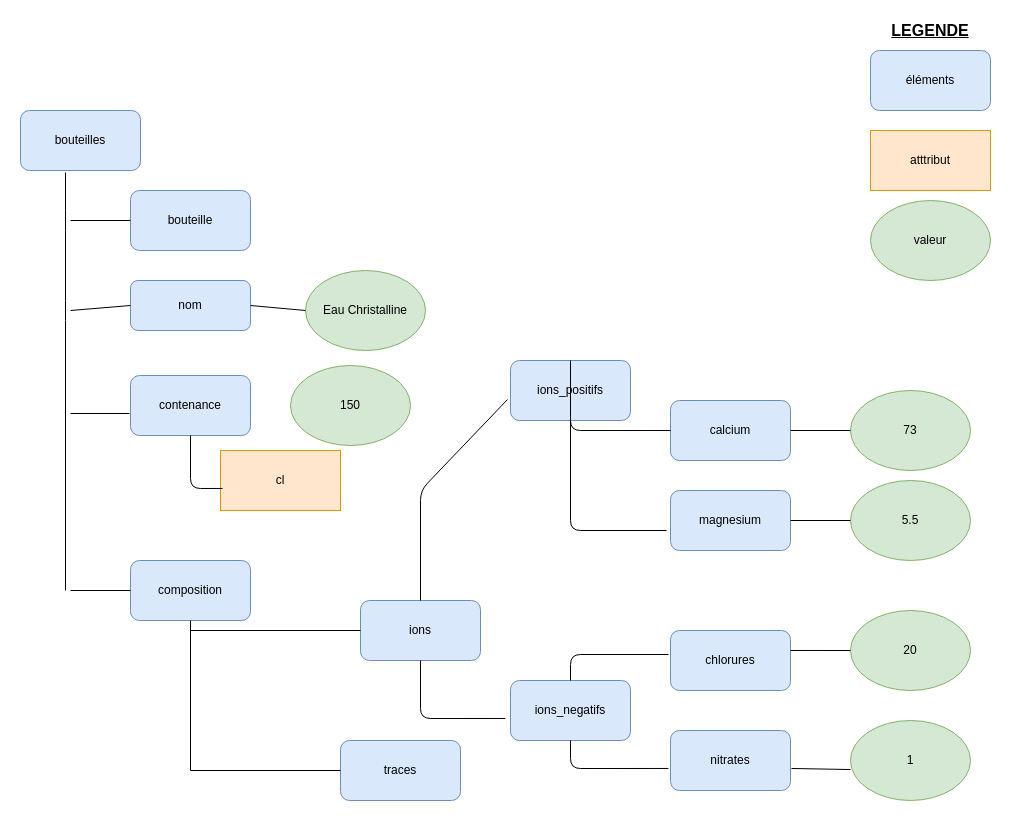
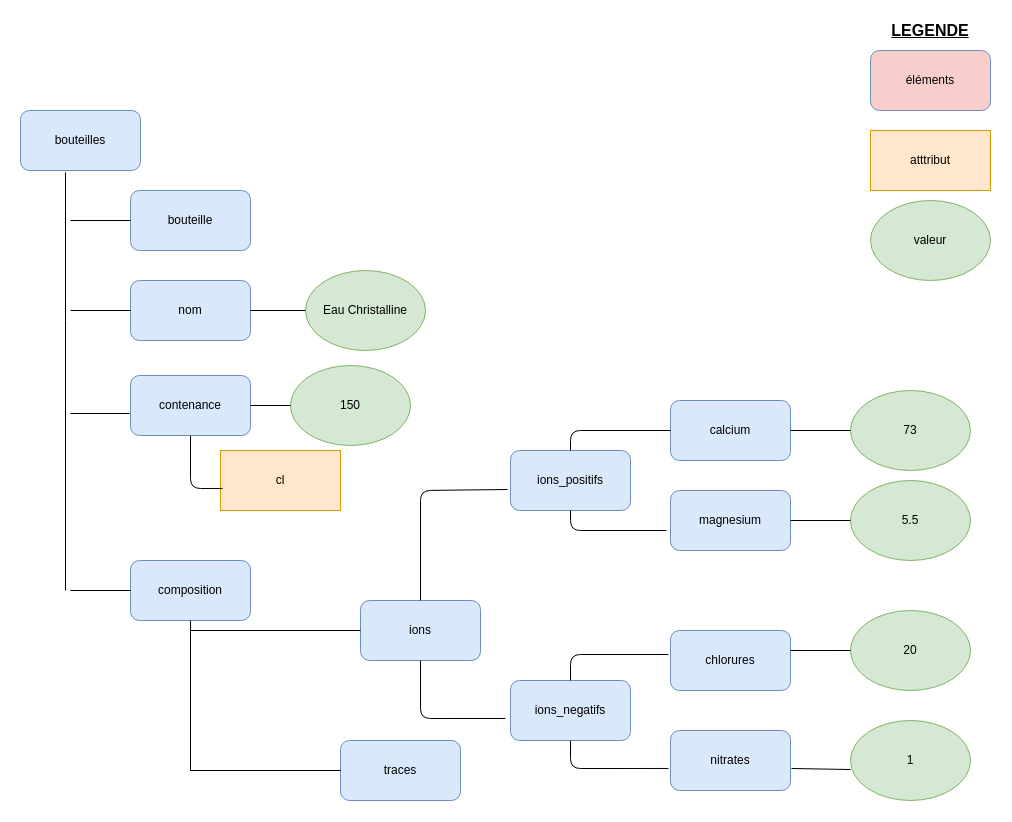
(931, 81) -> (931, 81)
(191, 306) -> (191, 311)
(571, 391) -> (571, 481)
none -> (271, 406)
